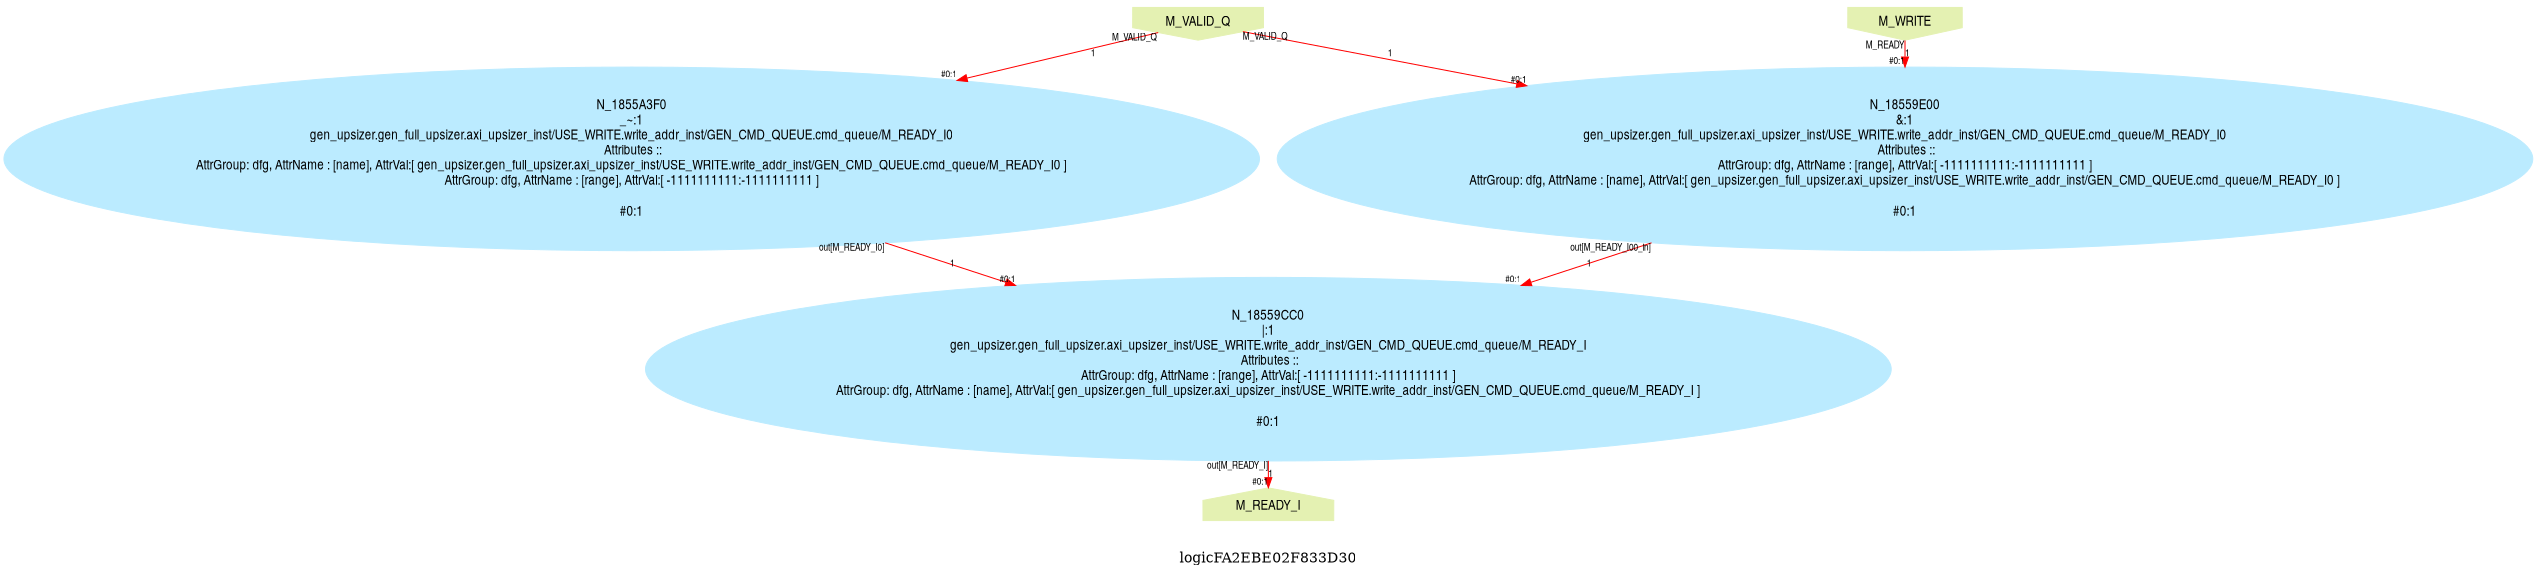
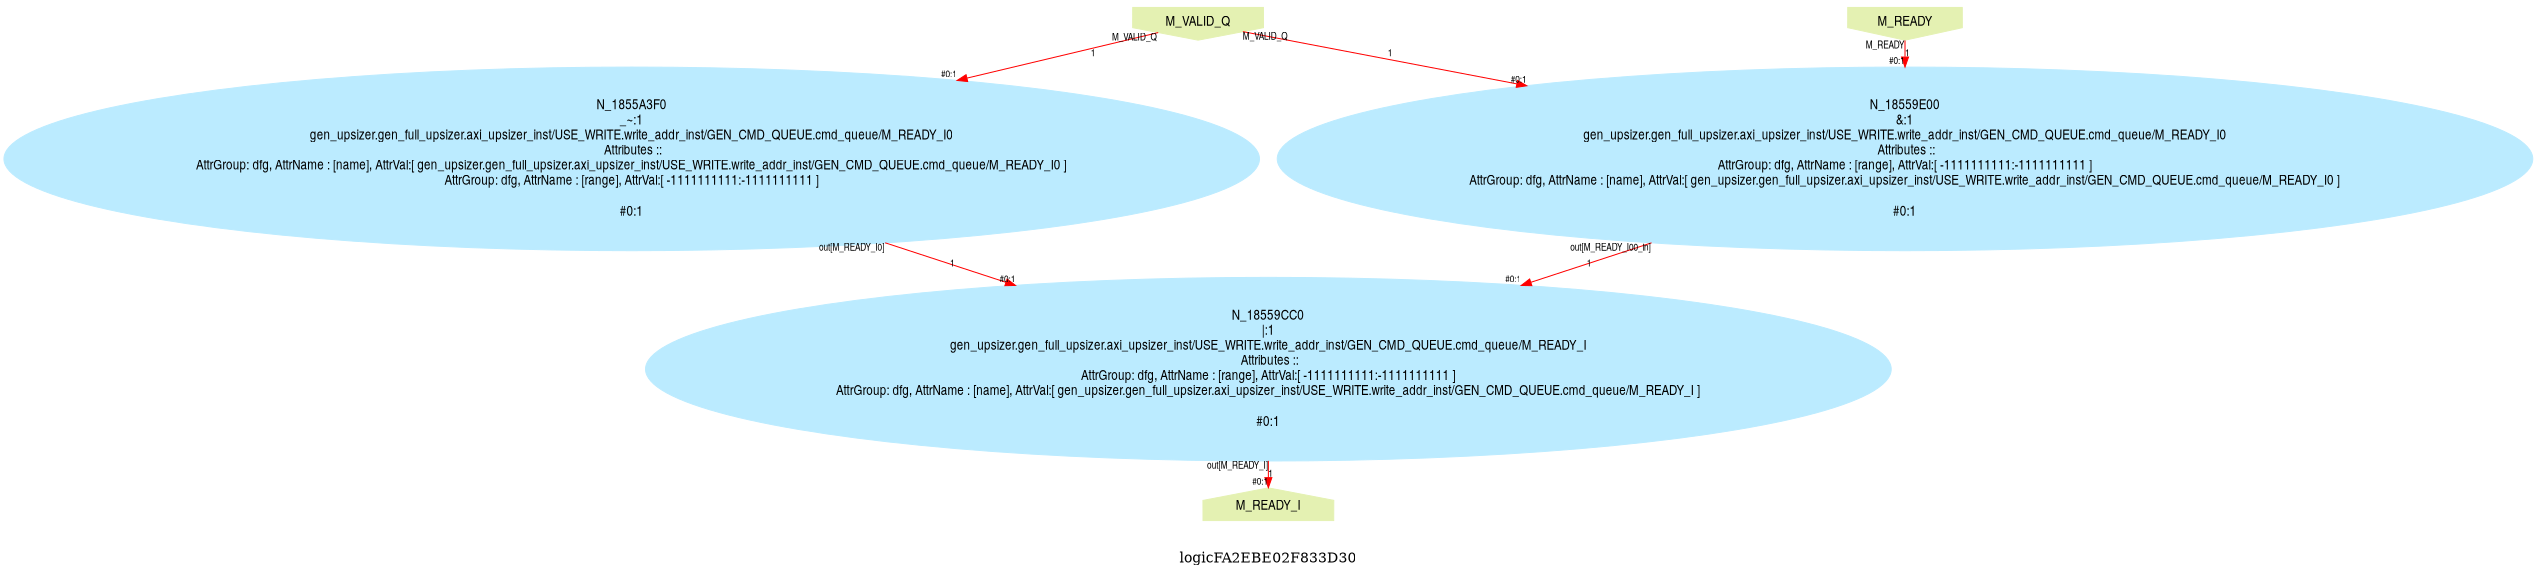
(1905, 22) -> (1905, 22)
